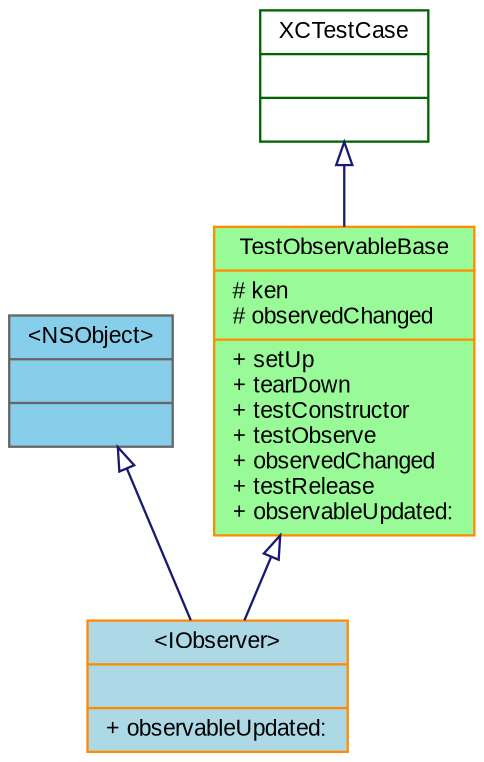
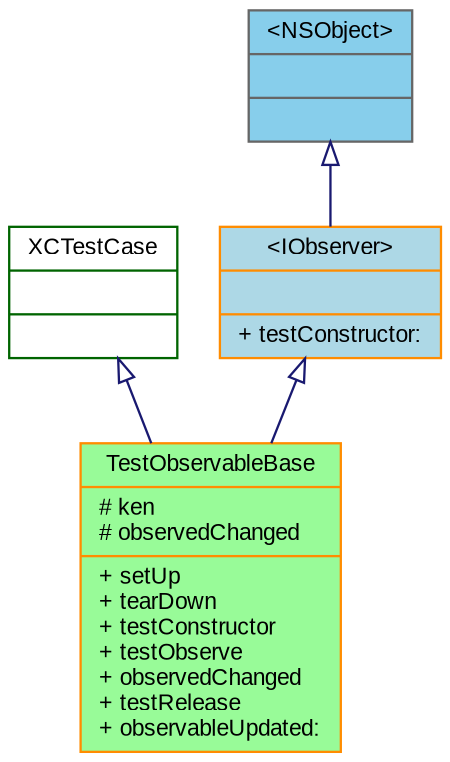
(258, 589) -> (284, 412)
(218, 729) -> (330, 335)
